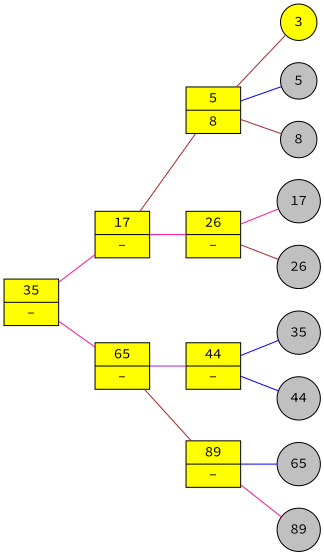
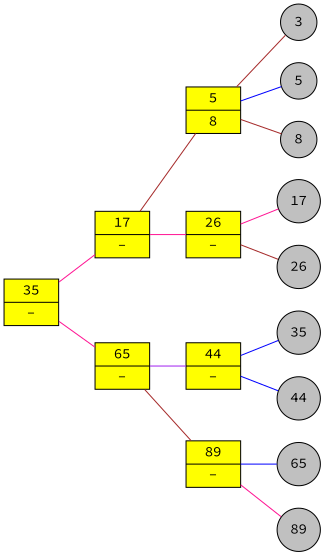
(299, 22) -> (299, 22)
